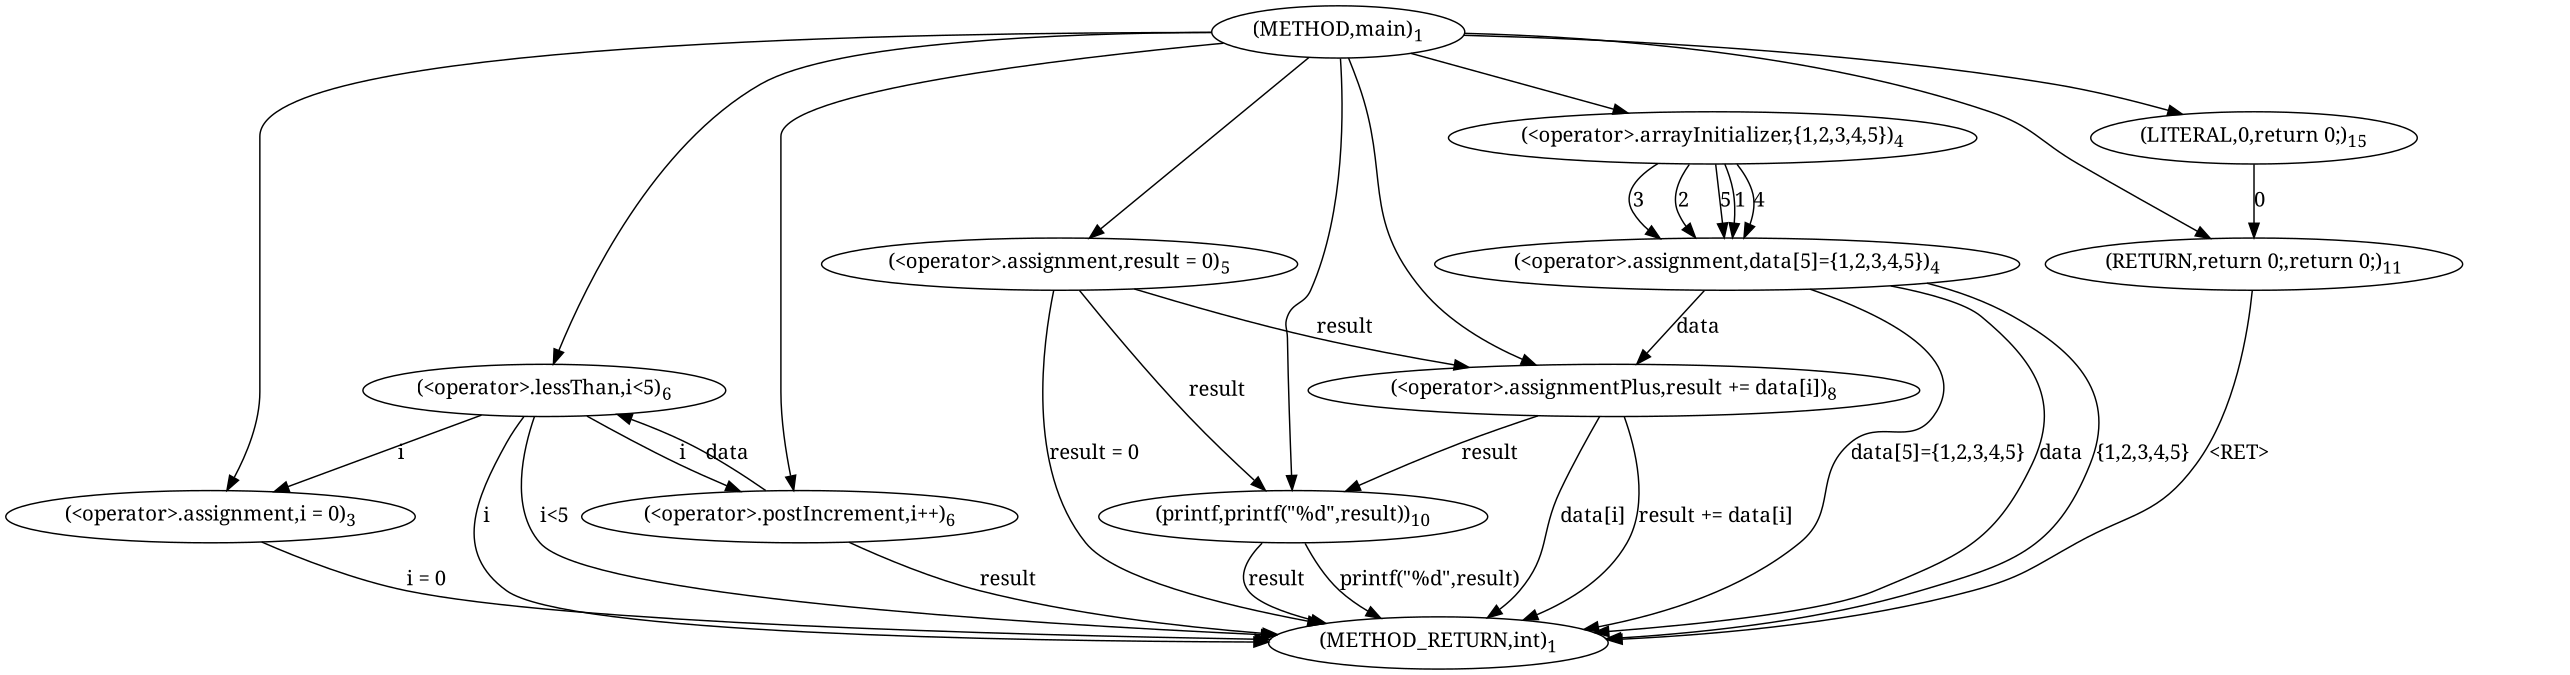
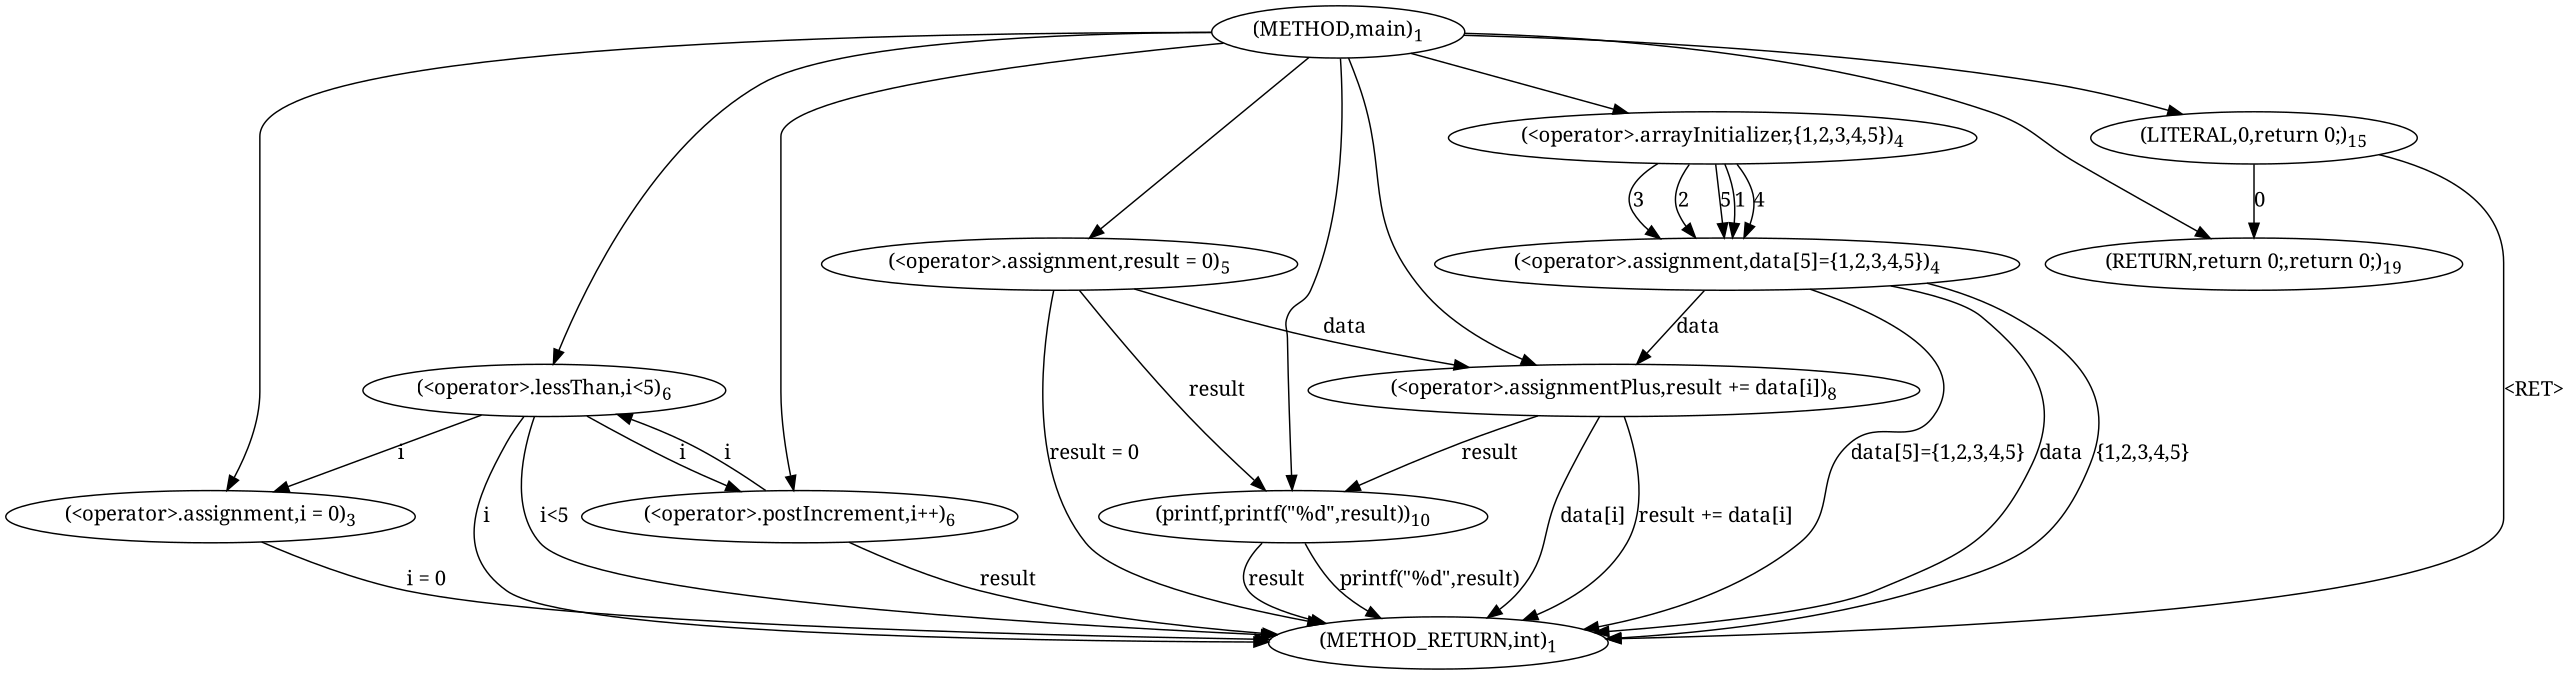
(2393, 262) -> (2393, 262)
(1345, 327) -> (1345, 327)
(728, 454) -> (728, 454)
(2015, 576) -> (2288, 595)
